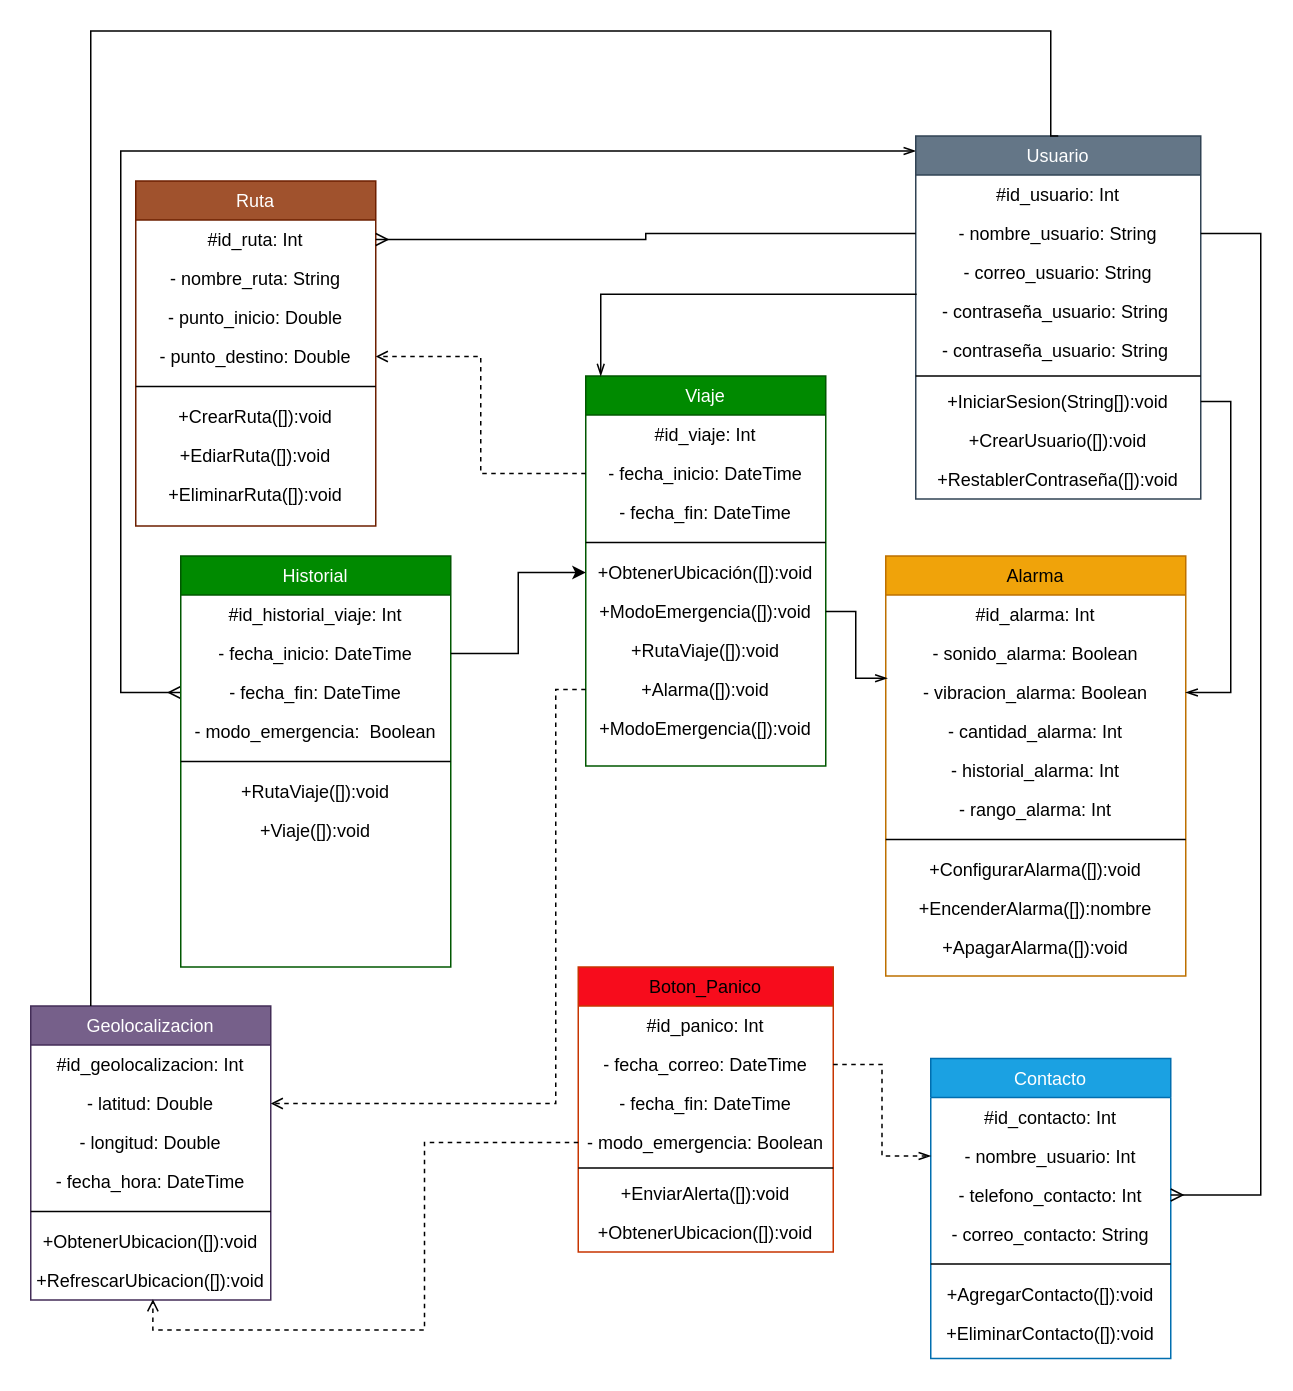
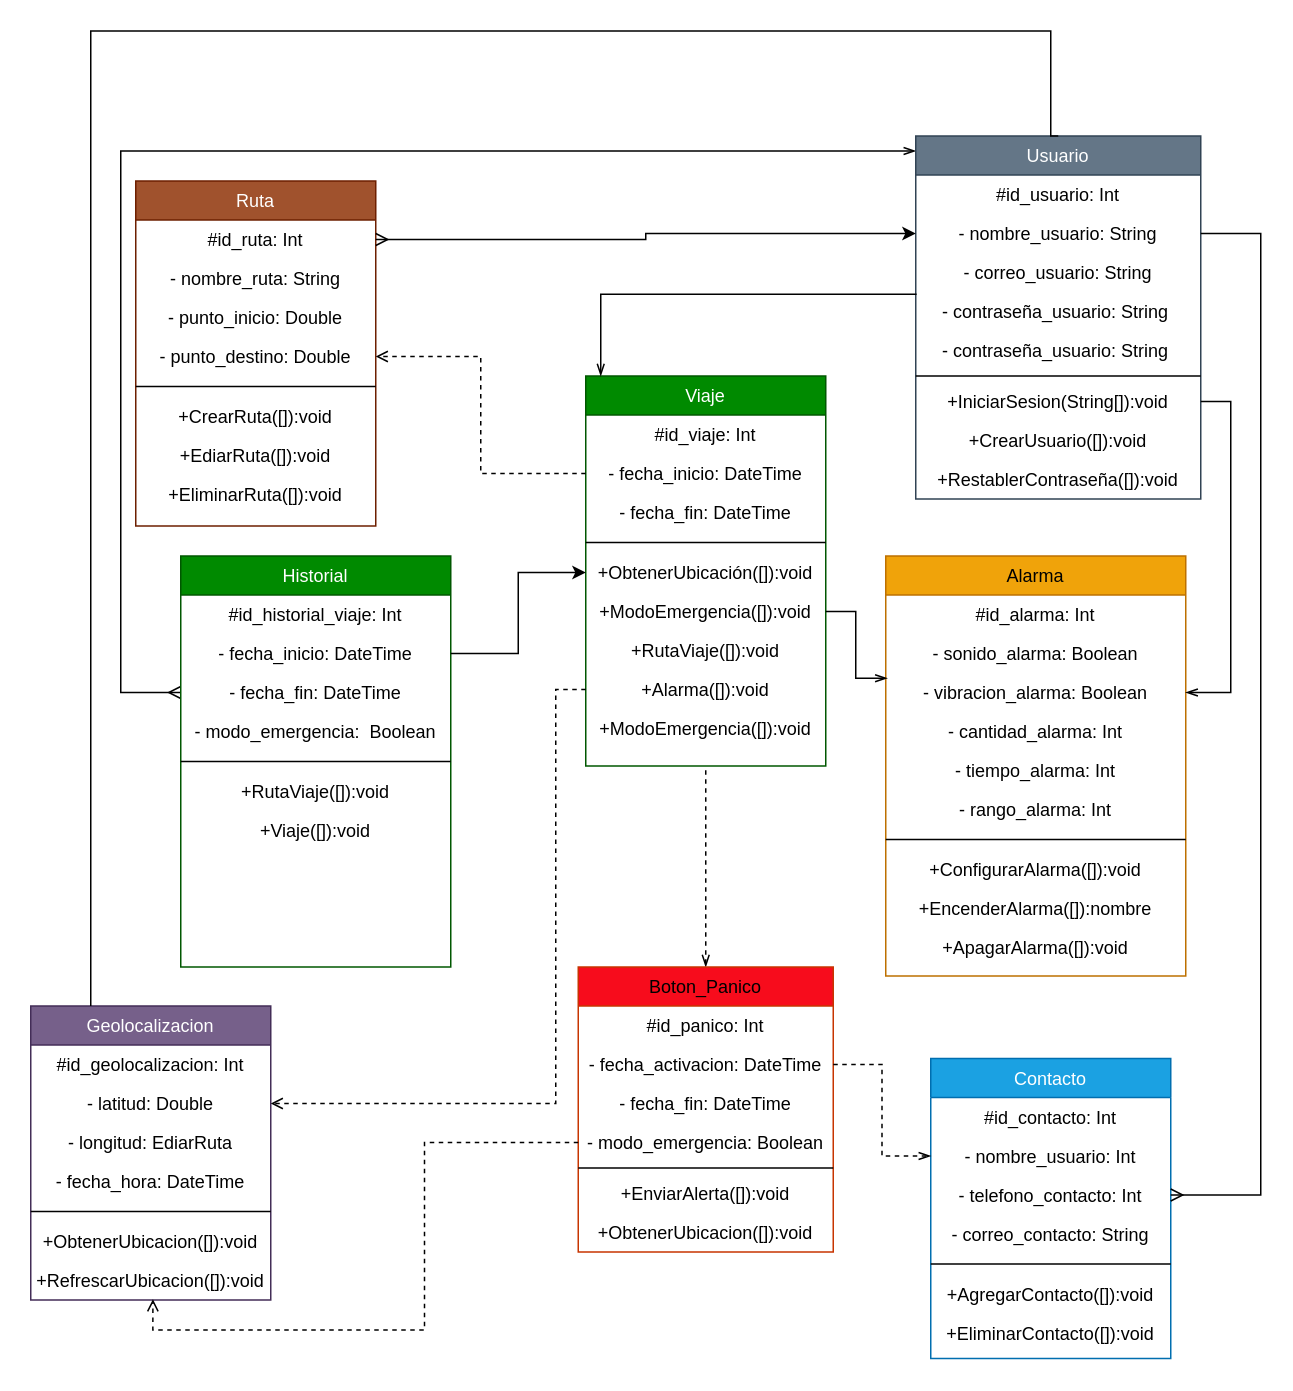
(907, 233) -> (904, 233)
(1035, 771) -> (1035, 771)
none -> (706, 866)
(705, 1065) -> (705, 1065)
(150, 1143) -> (150, 1143)
